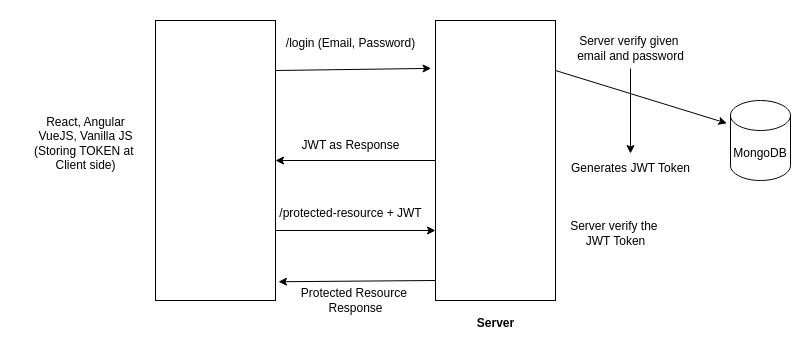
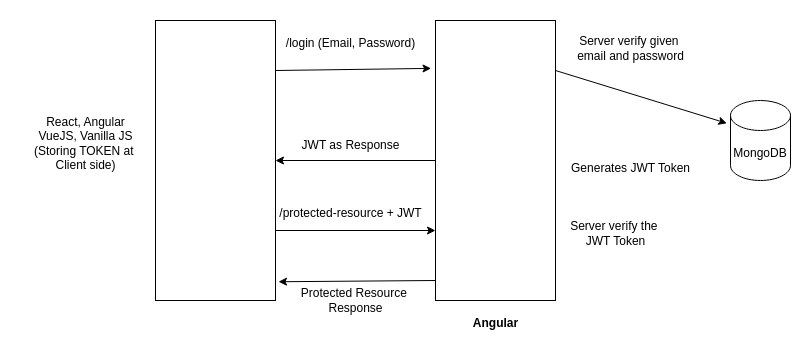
(631, 108) -> none
(496, 324) -> (496, 324)
